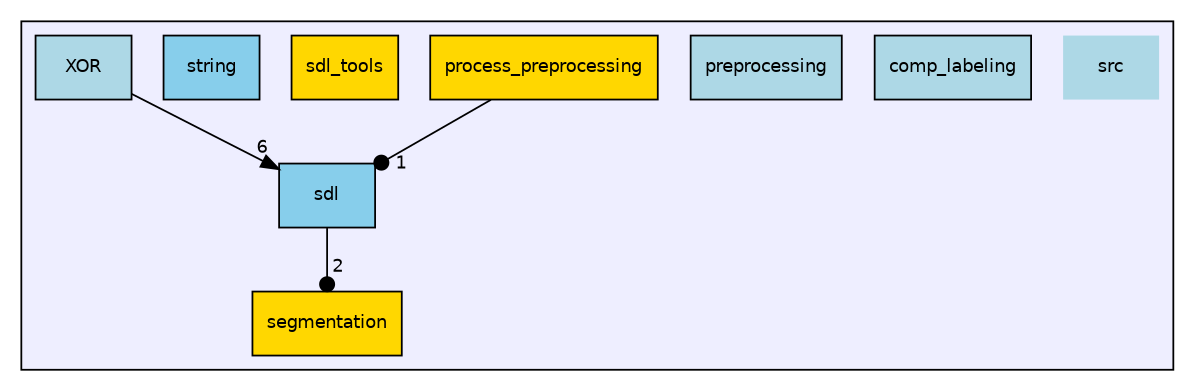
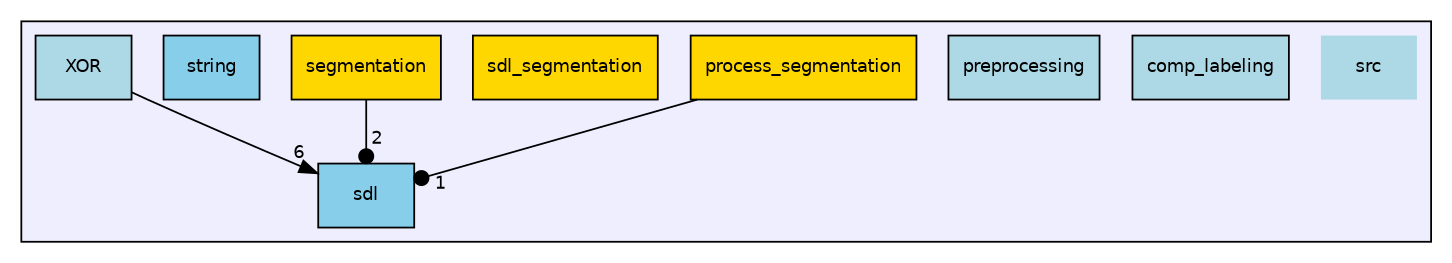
(345, 68) -> (565, 68)
(544, 68) -> (804, 68)
(327, 253) -> (366, 125)
